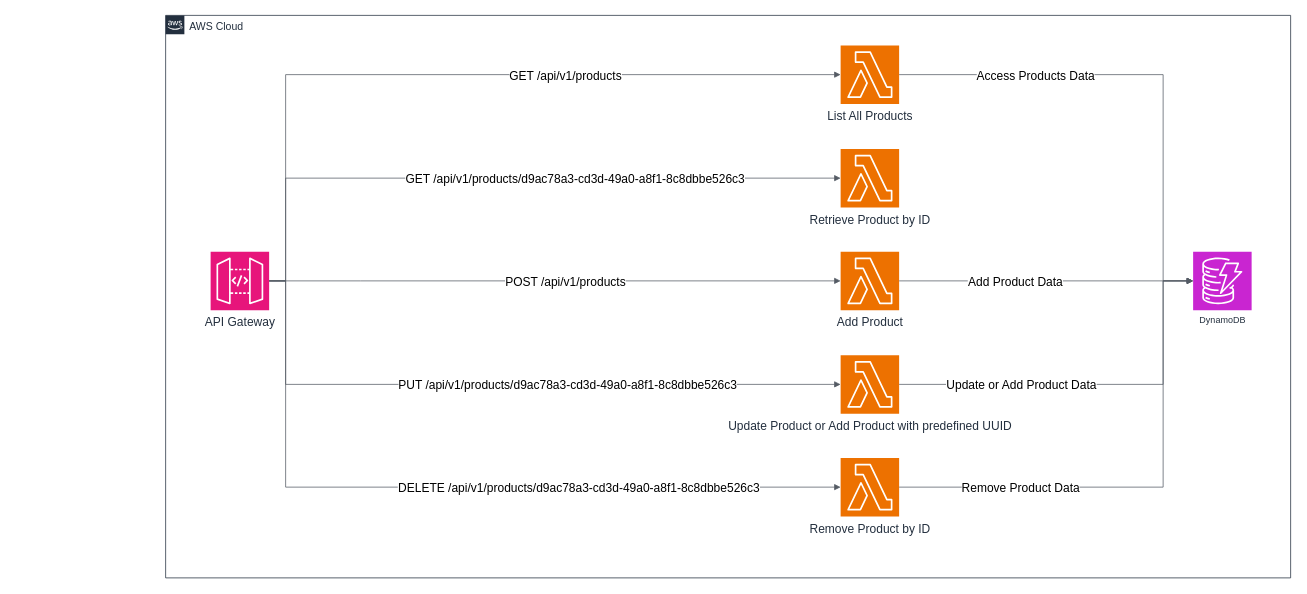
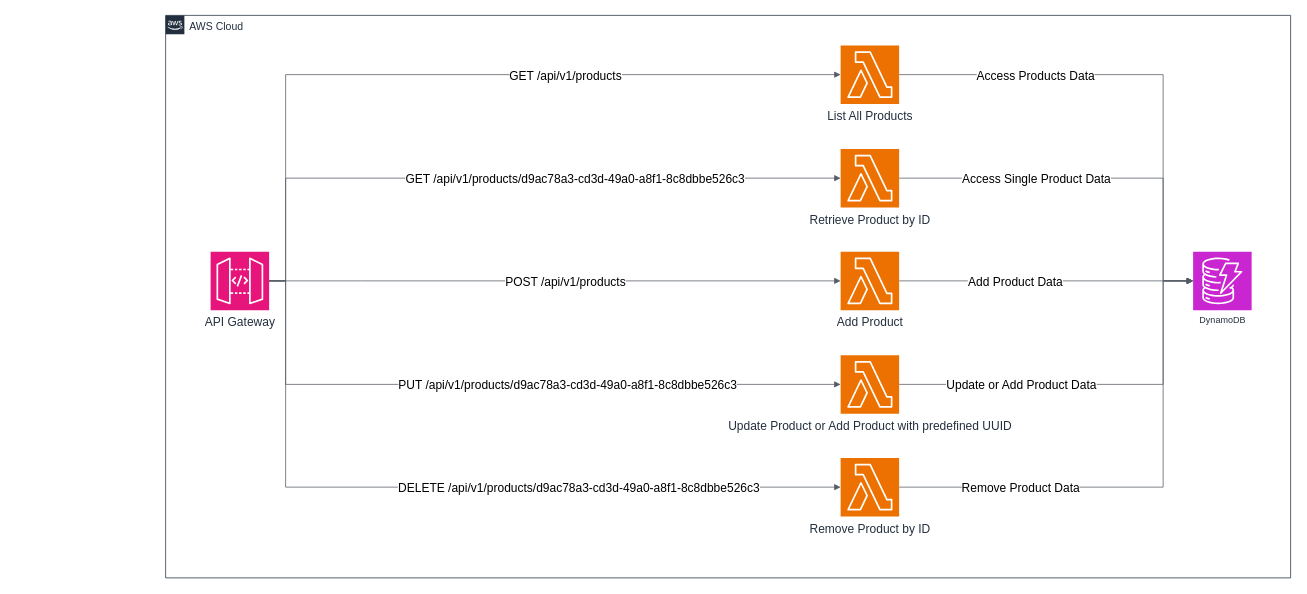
none -> (1036, 178)
